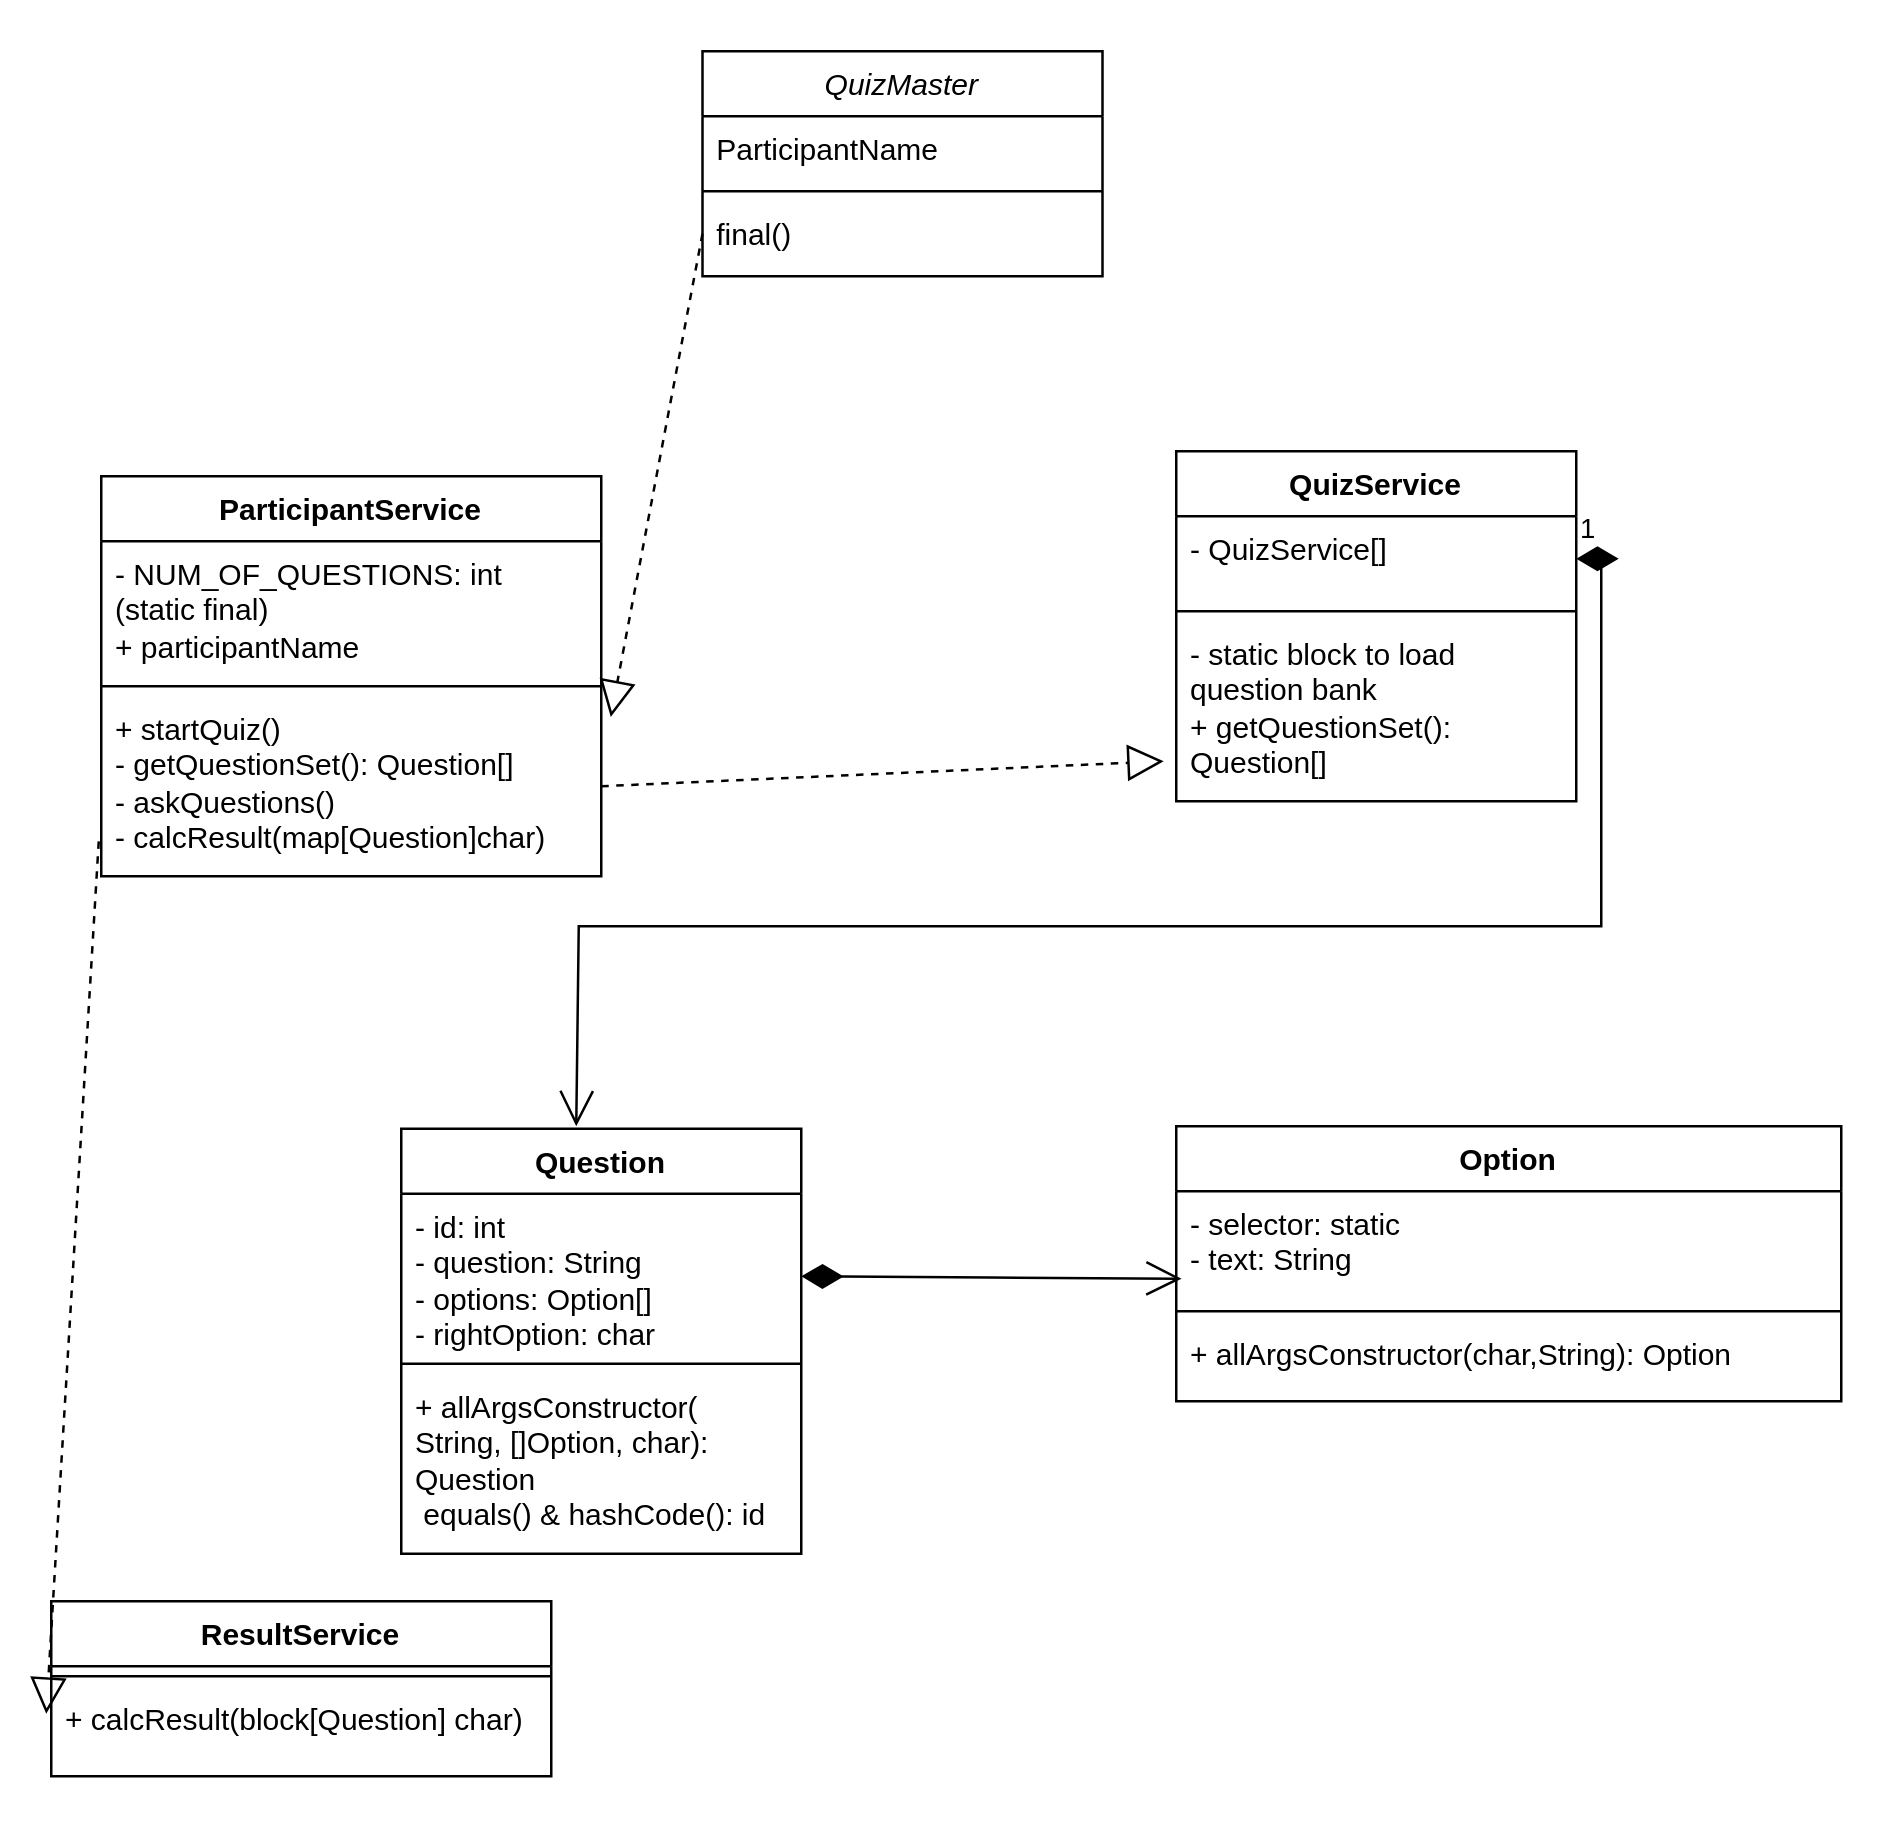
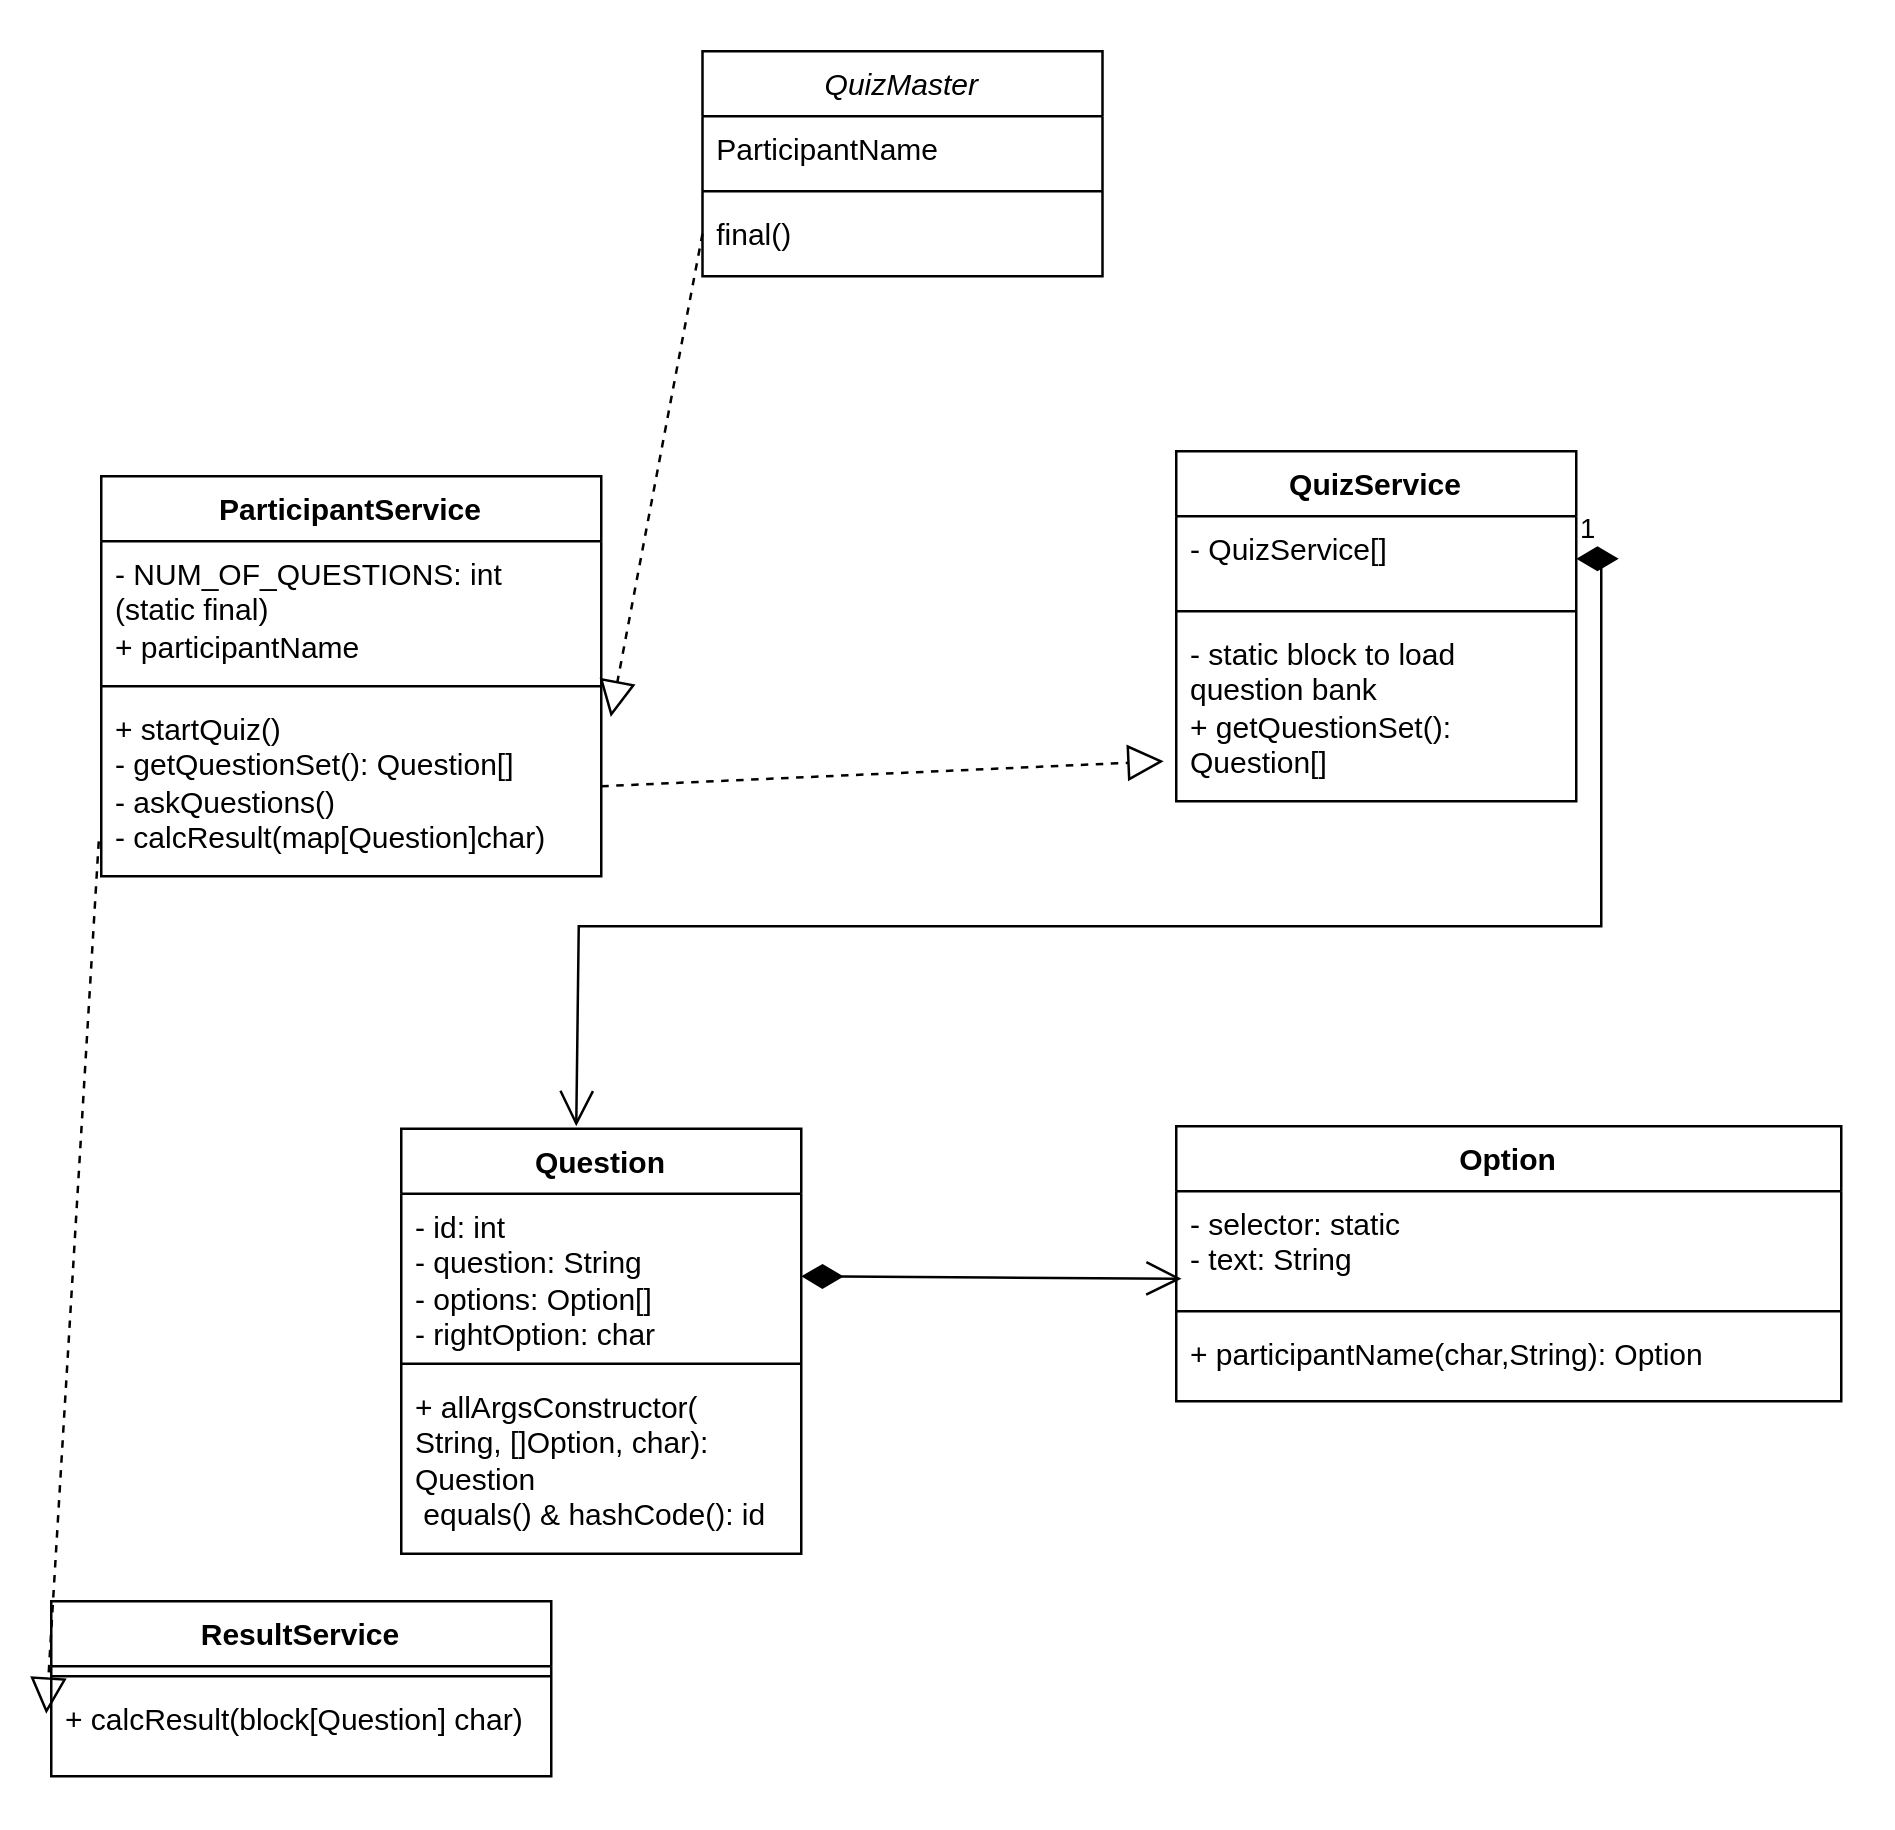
(1504, 1357) -> (1479, 1357)
